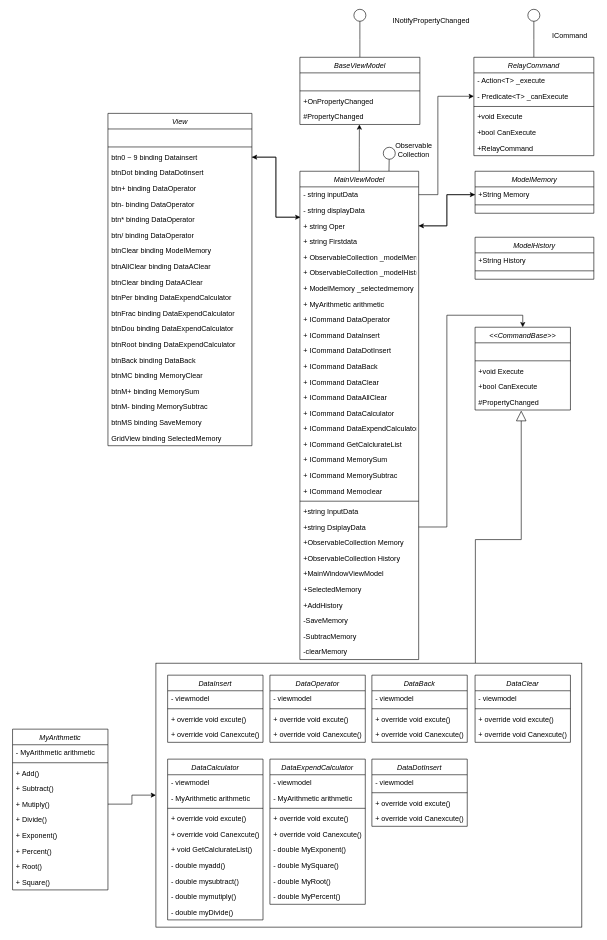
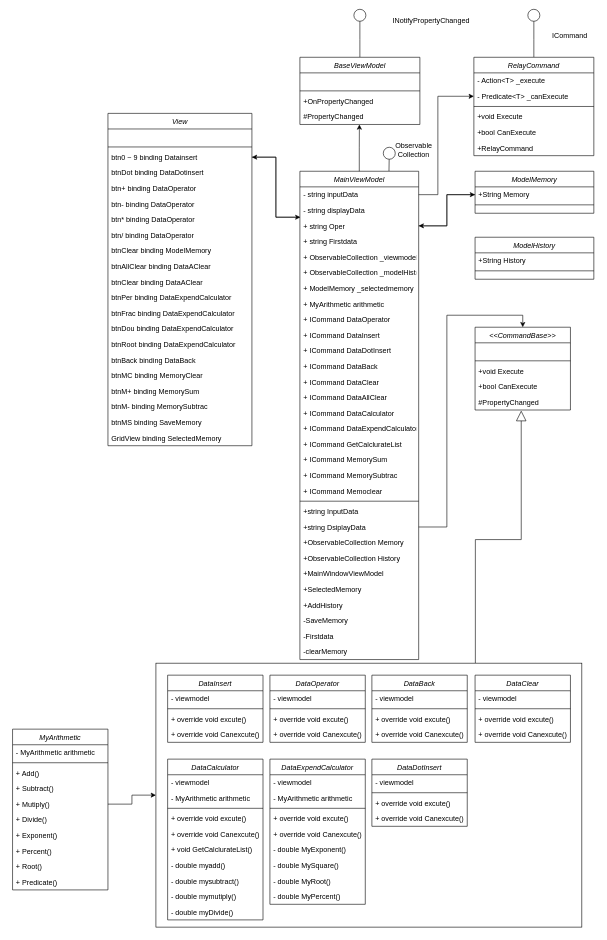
(370, 257) -> (362, 257)
(331, 637) -> (322, 637)
(35, 883) -> (40, 883)
